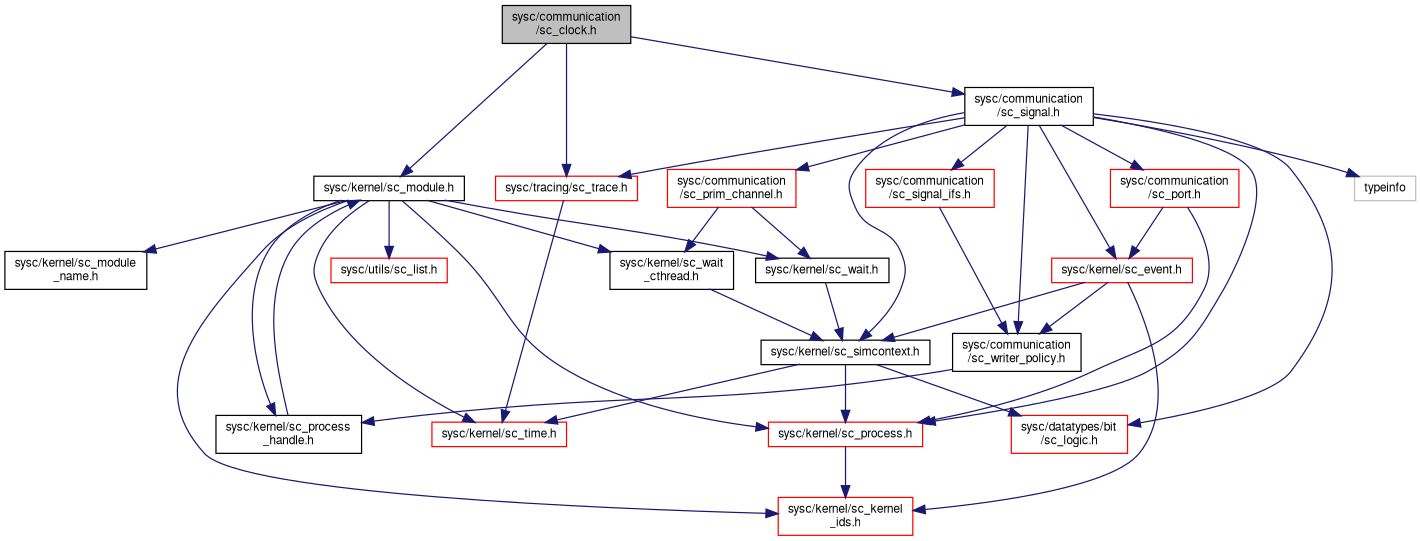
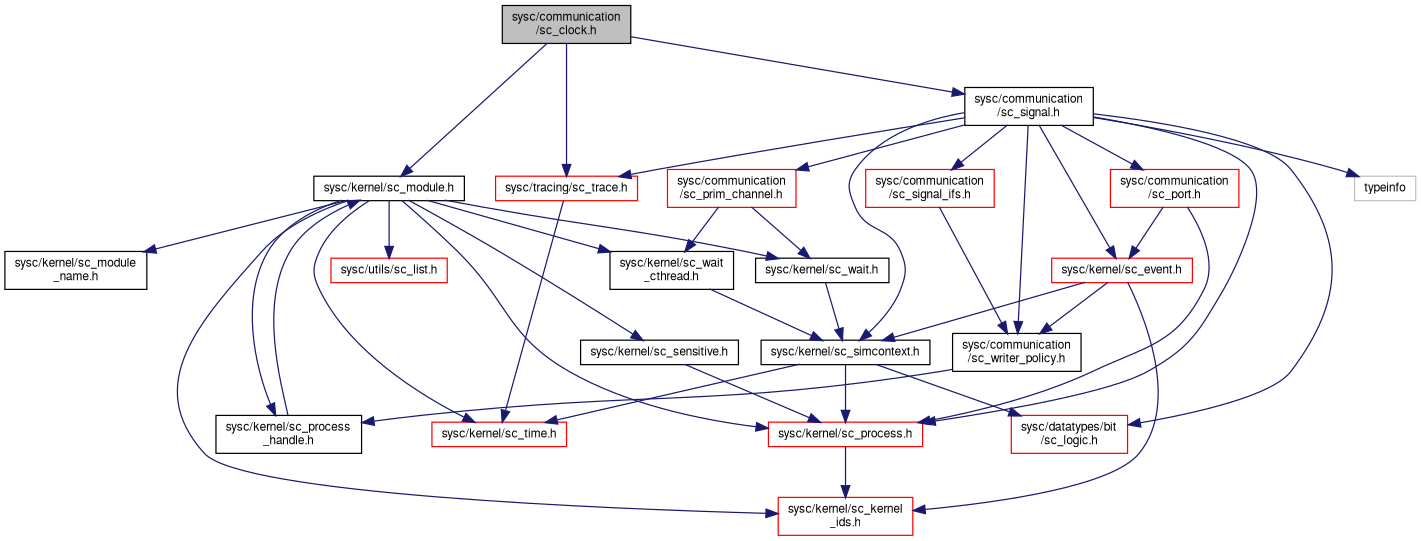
none -> (660, 352)
